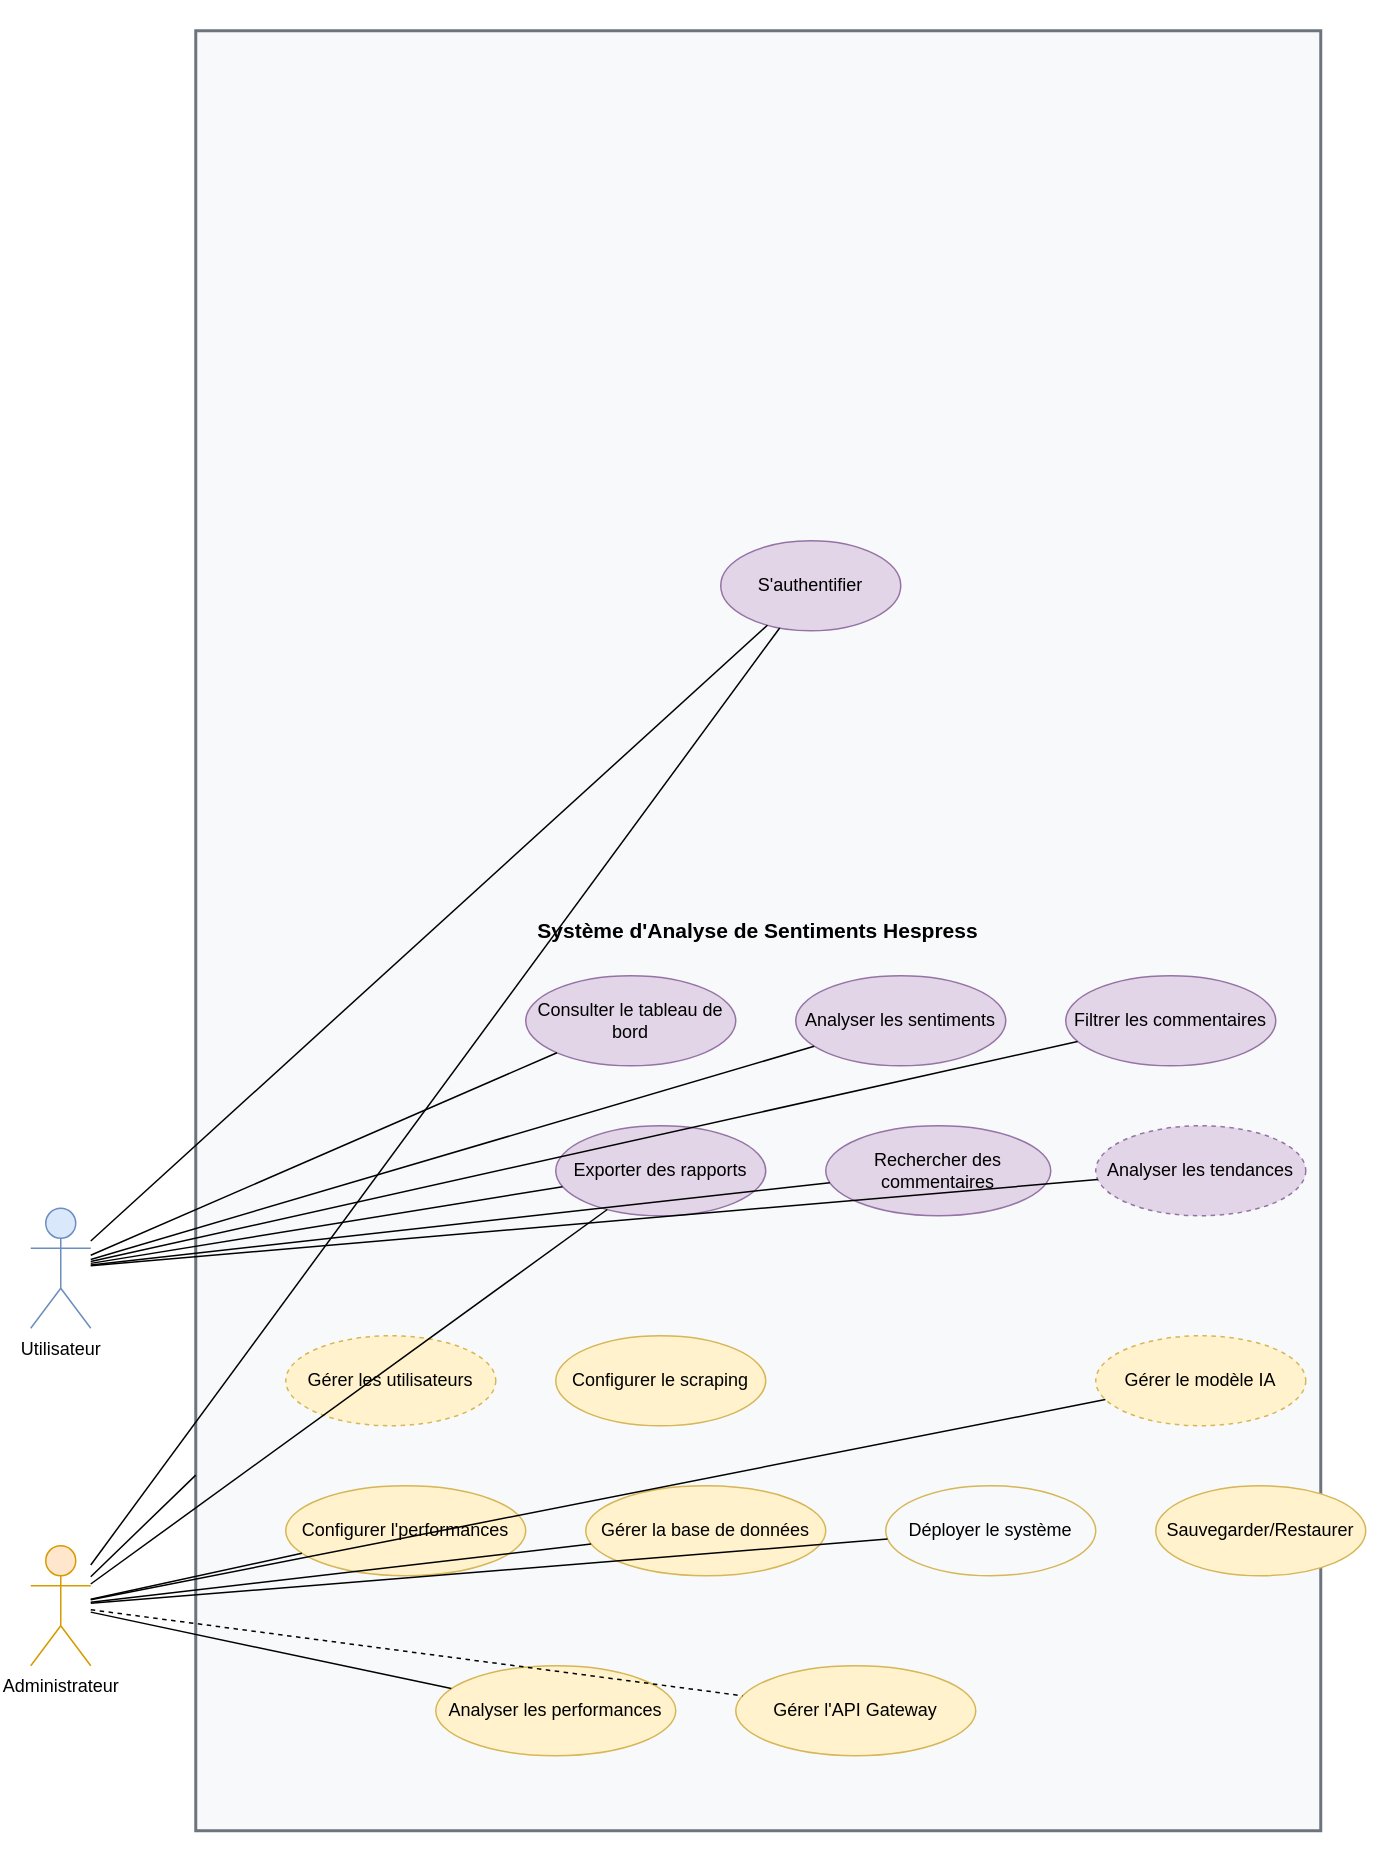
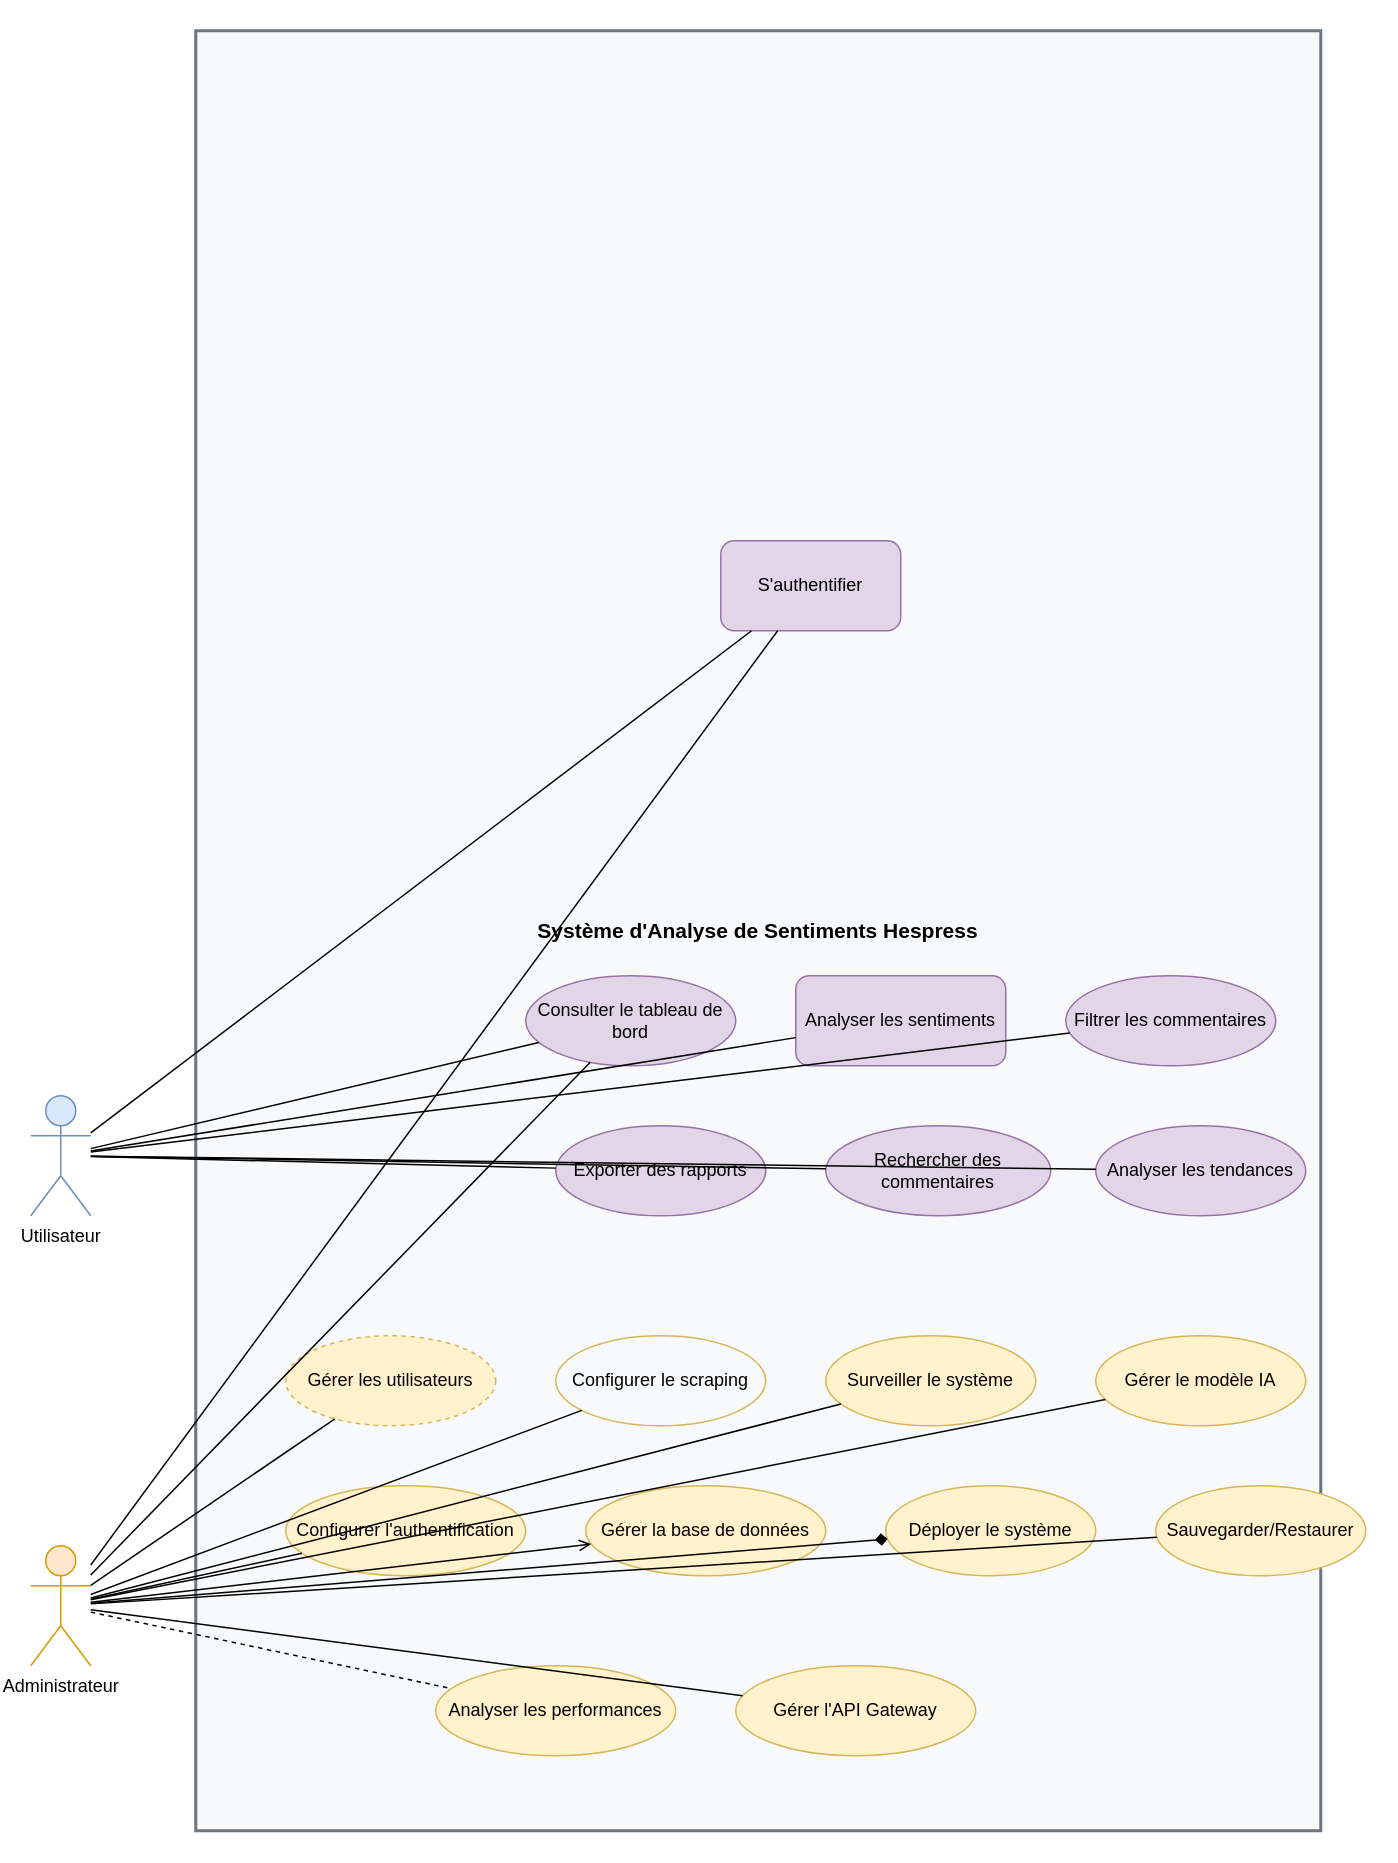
(811, 586) -> (811, 586)
(901, 1021) -> (901, 1021)
(1201, 1171) -> (1201, 1171)
(61, 1268) -> (61, 1156)
none -> (321, 1339)
(661, 1381) -> (661, 1381)
none -> (931, 1381)
(1201, 1381) -> (1201, 1381)
(363, 1387) -> none
none -> (222, 1496)
none -> (467, 1501)
none -> (336, 1502)
(143, 1526) -> (655, 1569)
(406, 1531) -> (406, 1531)
(991, 1531) -> (991, 1531)
(880, 1540) -> (875, 1540)
(585, 1545) -> (584, 1545)
(272, 1651) -> (272, 1651)
(417, 1653) -> (417, 1653)
